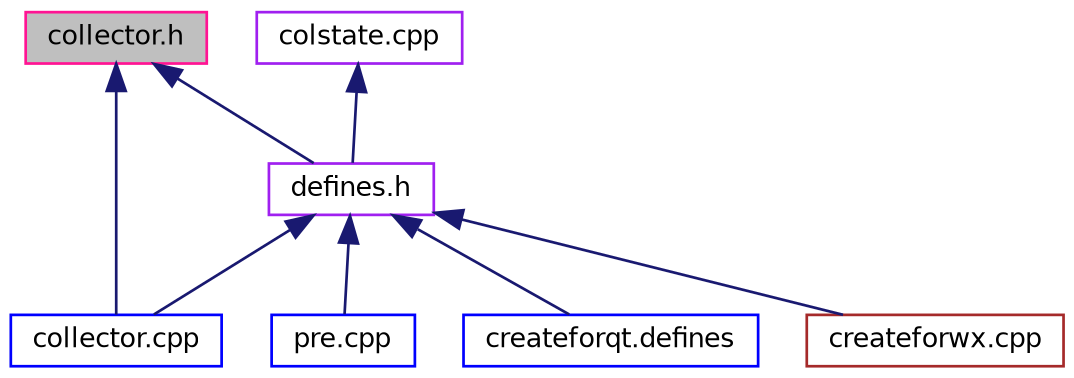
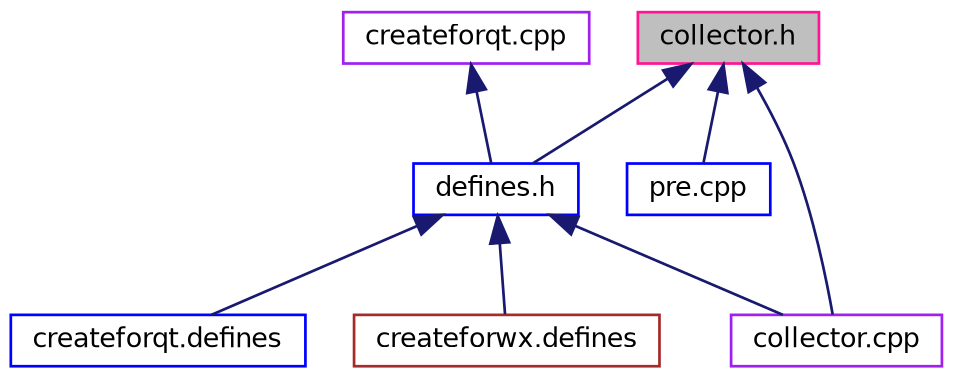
(359, 38) -> (466, 38)
(351, 189) -> (496, 189)
(347, 279) -> (711, 127)
(116, 341) -> (837, 341)
(935, 341) -> (507, 341)
